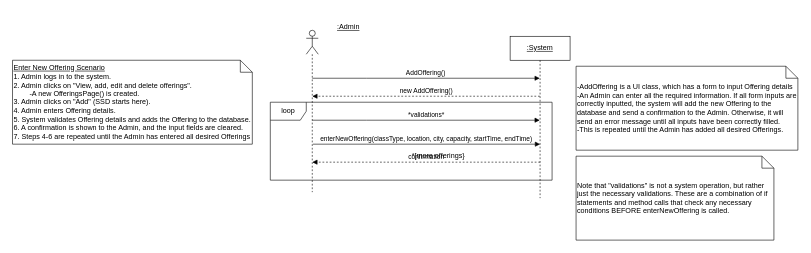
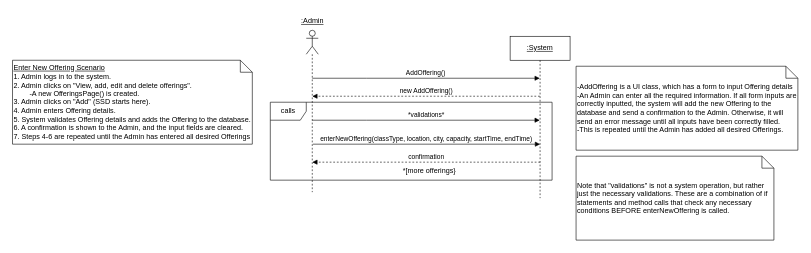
(348, 27) -> (312, 21)
(288, 111) -> (288, 111)
(438, 156) -> (429, 171)
